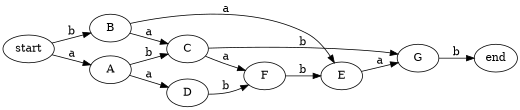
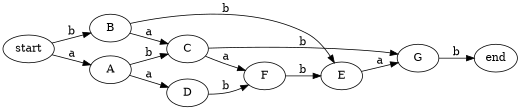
(226, 9) -> (226, 9)
